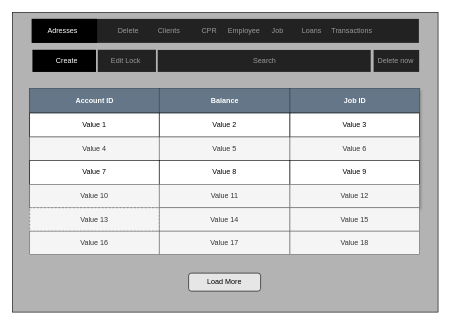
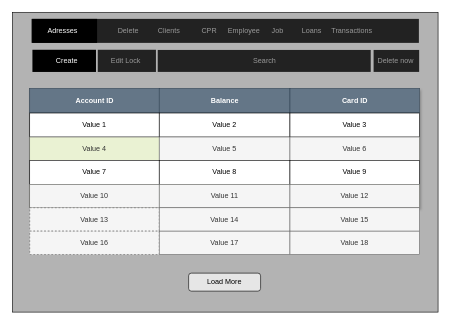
(355, 101) -> (355, 101)
(95, 149) -> (95, 149)
(95, 243) -> (95, 243)
